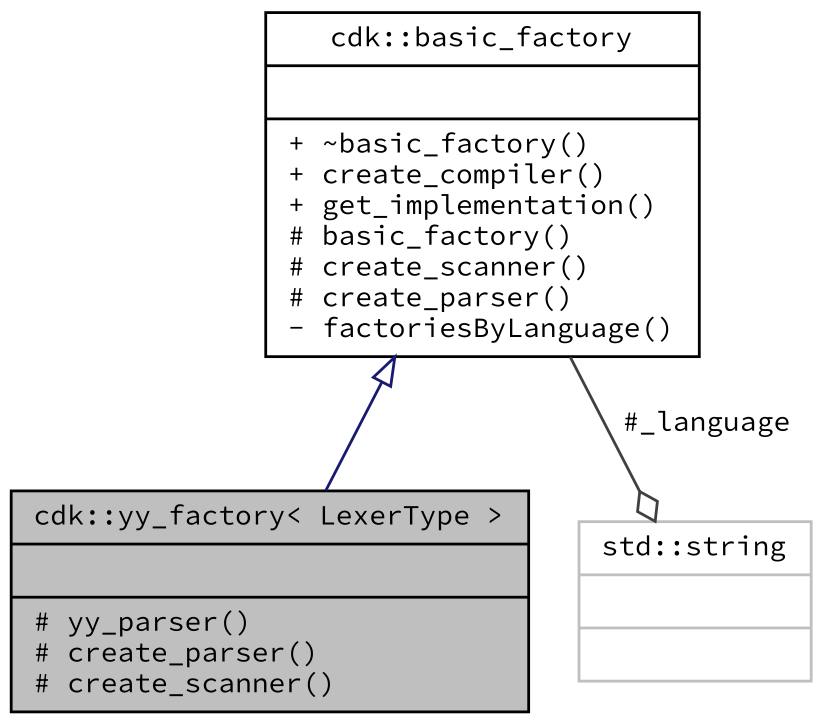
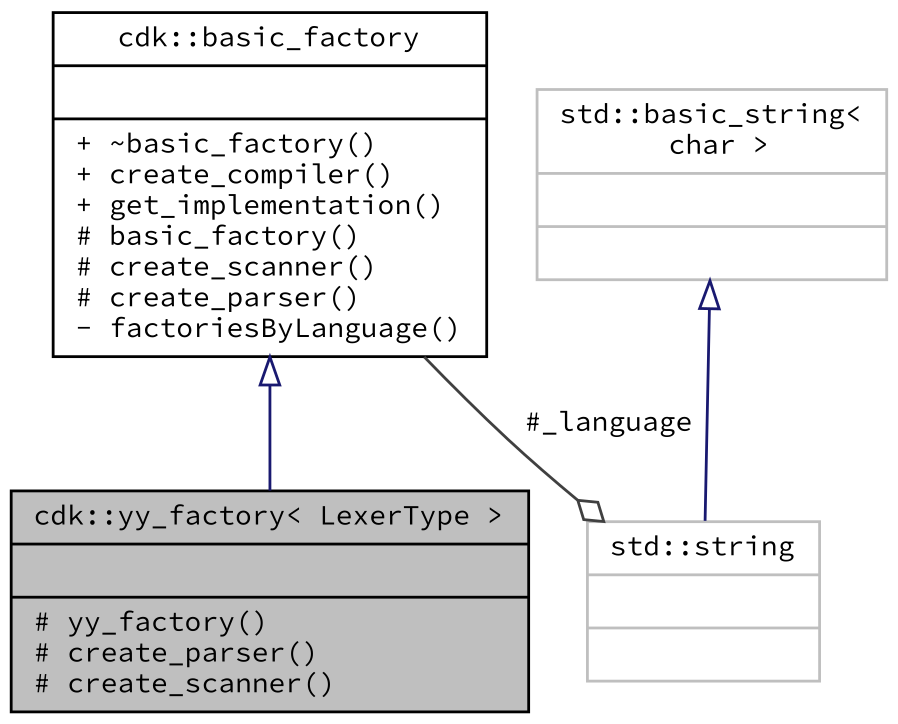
none -> (712, 185)
(144, 622) -> (152, 622)
